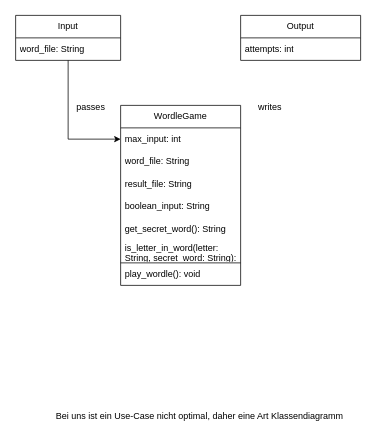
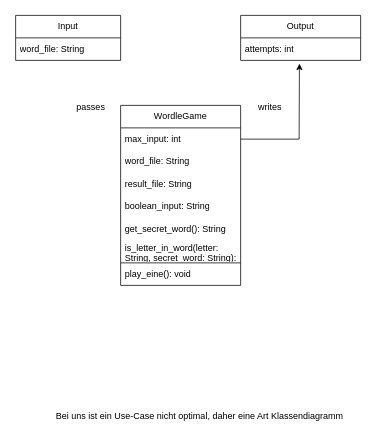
none -> (299, 100)
(68, 138) -> none
(167, 274) -> (162, 274)
